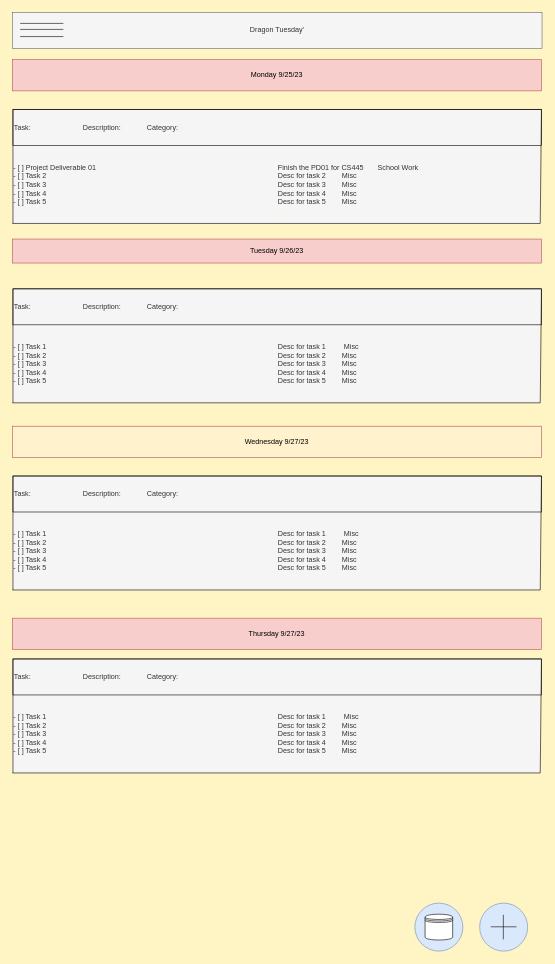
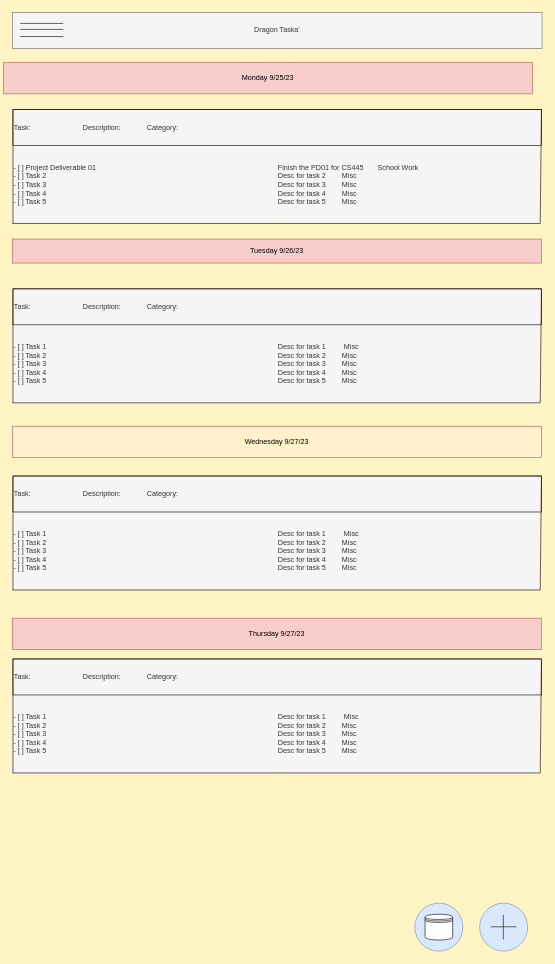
(277, 30) -> (277, 30)
(277, 75) -> (268, 78)
